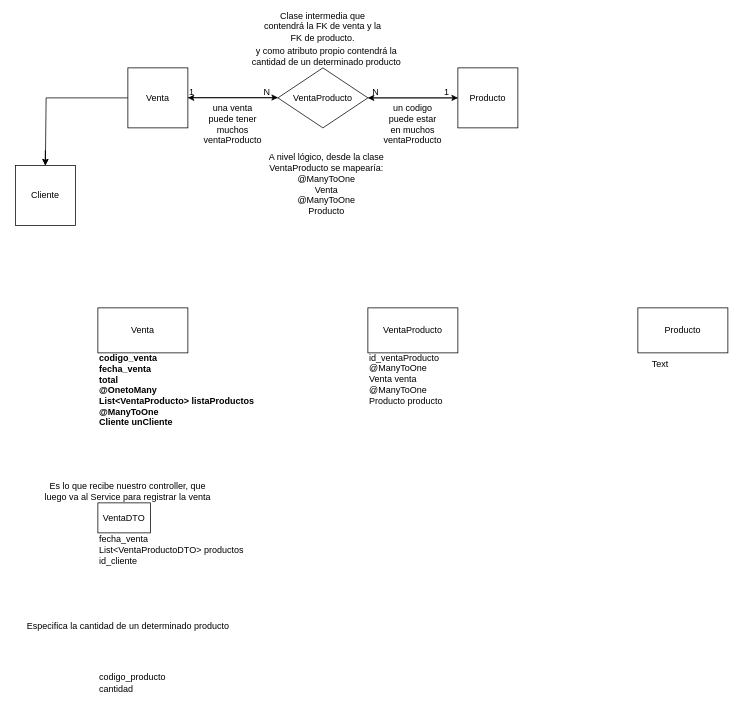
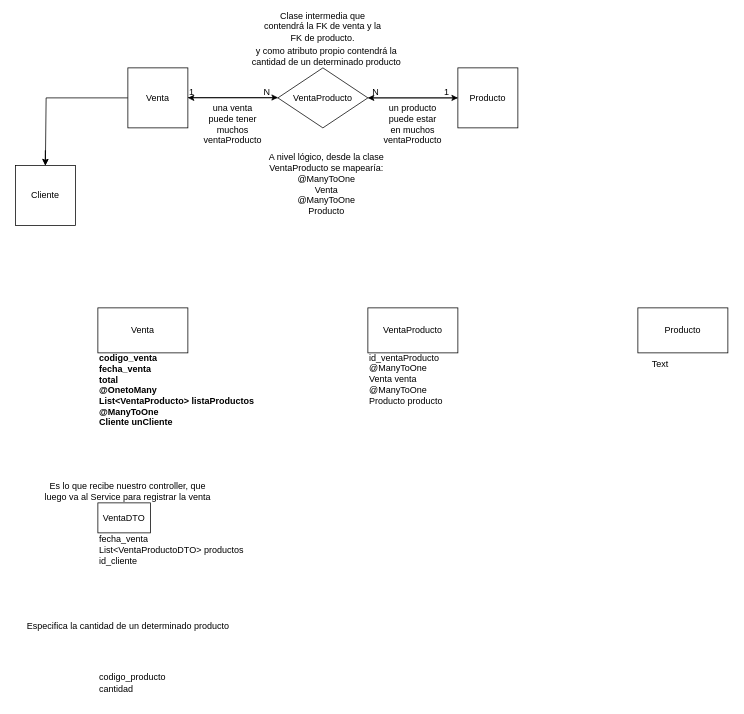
(413, 124) -> (413, 124)
